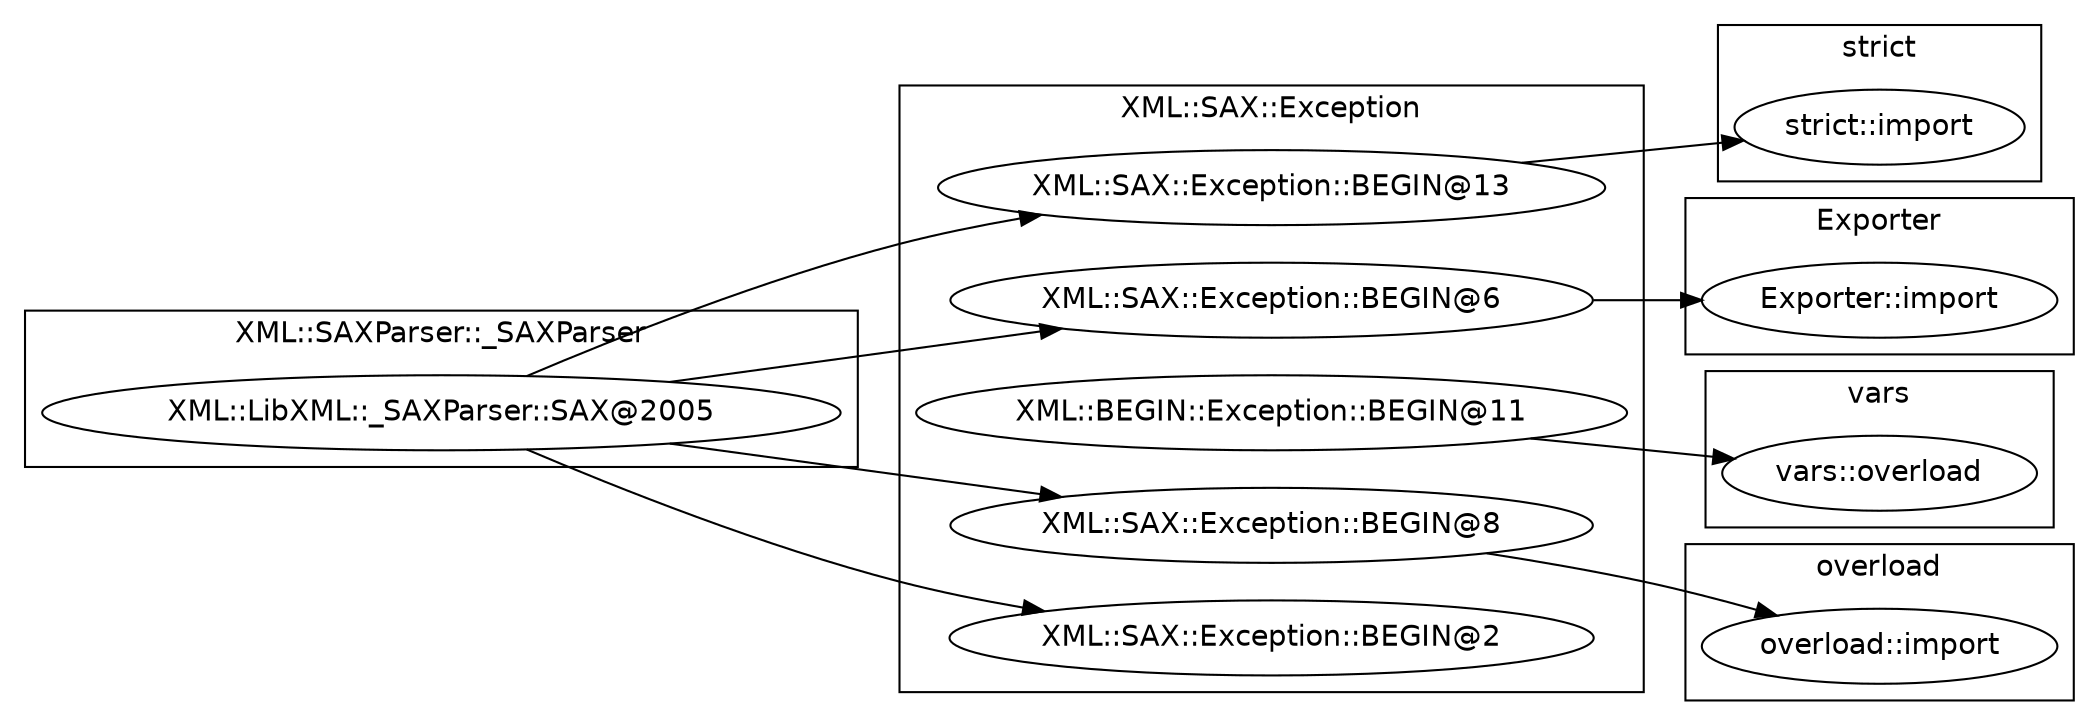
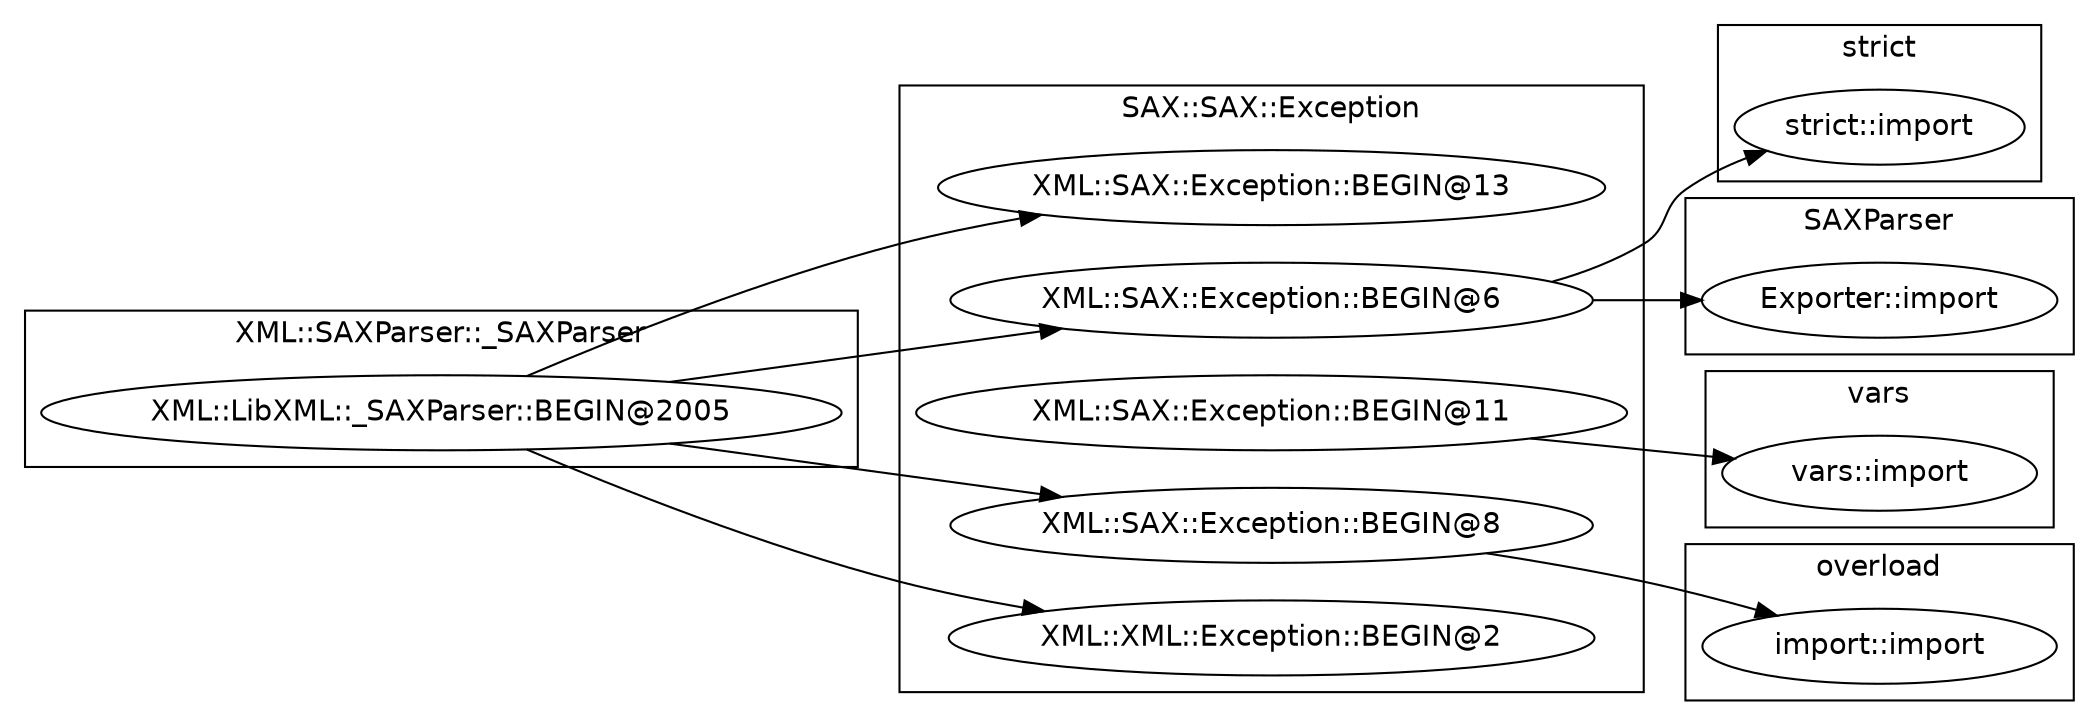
(1272, 109) -> (1272, 109)
(1622, 153) -> (1658, 231)
(1880, 222) -> (1880, 222)
(441, 413) -> (441, 413)
(1272, 413) -> (1272, 413)
(1880, 473) -> (1880, 473)
(1272, 638) -> (1272, 638)
(1880, 646) -> (1880, 646)
